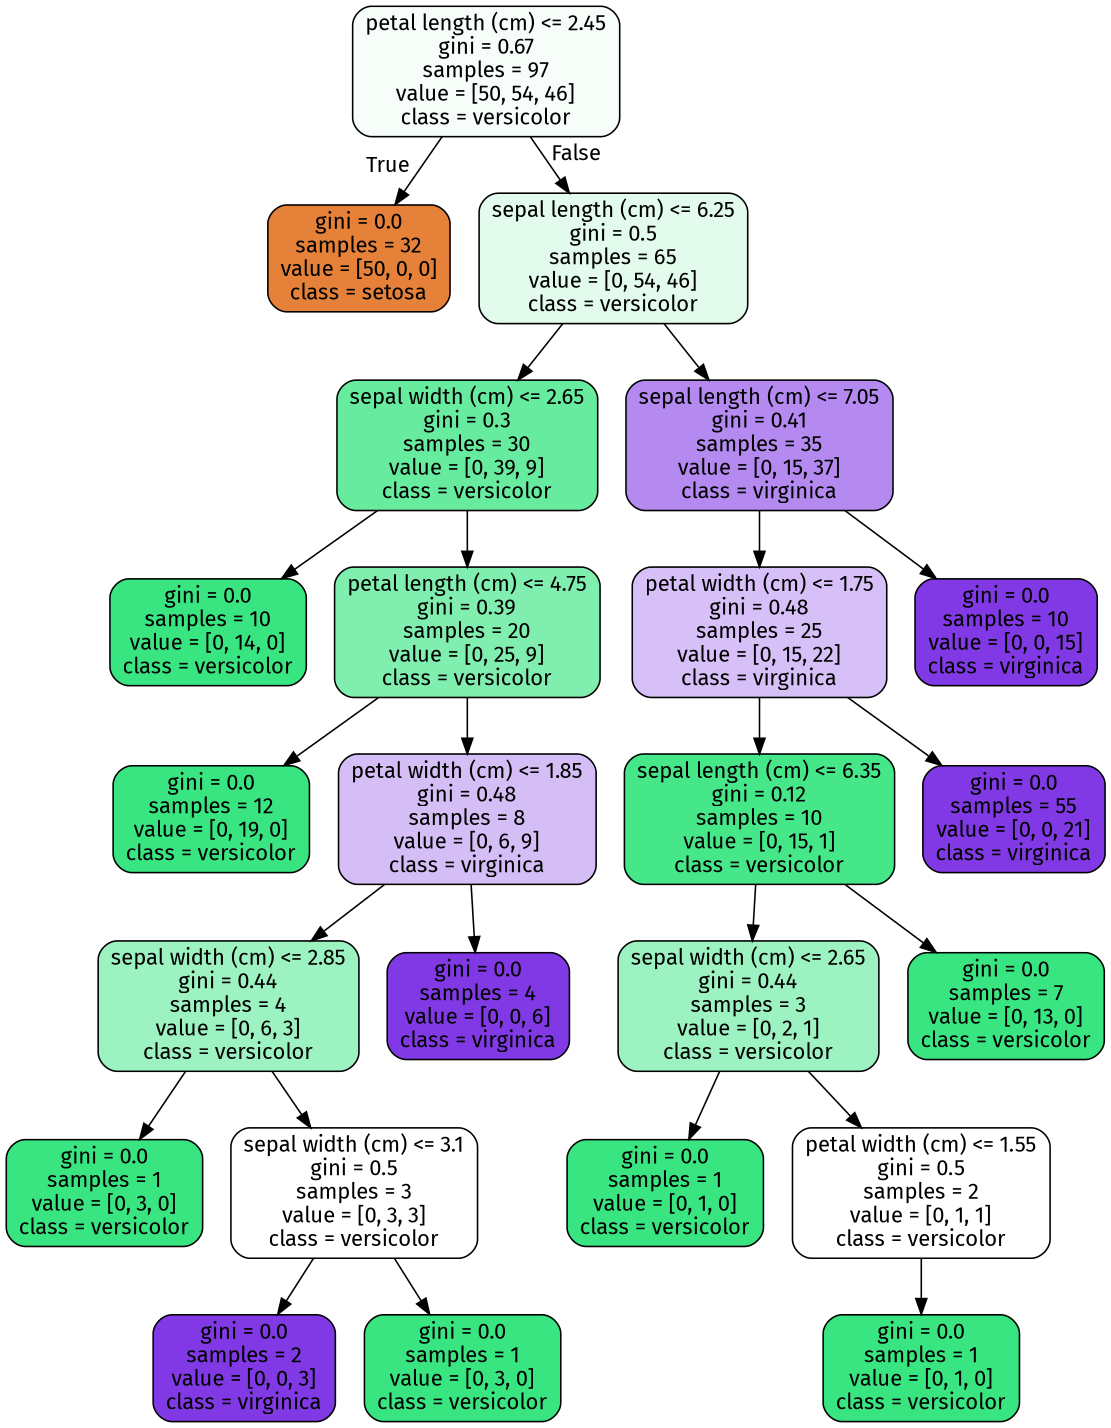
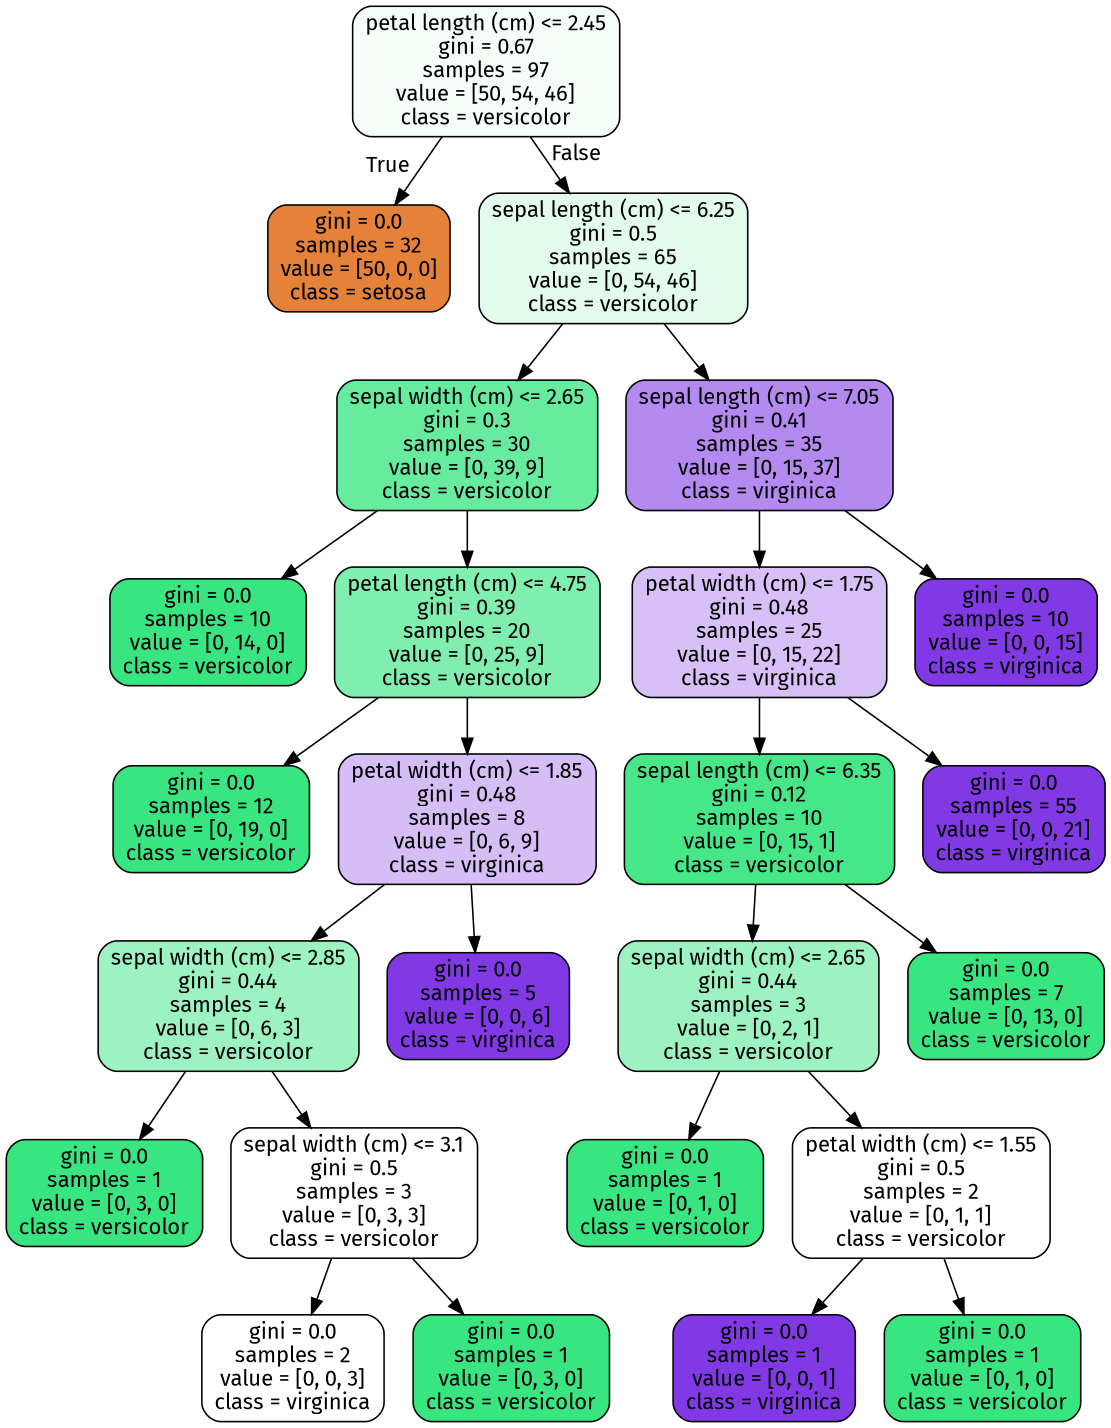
(478, 1006) -> (478, 1006)
(244, 1368) -> (293, 1368)
none -> (764, 1368)
